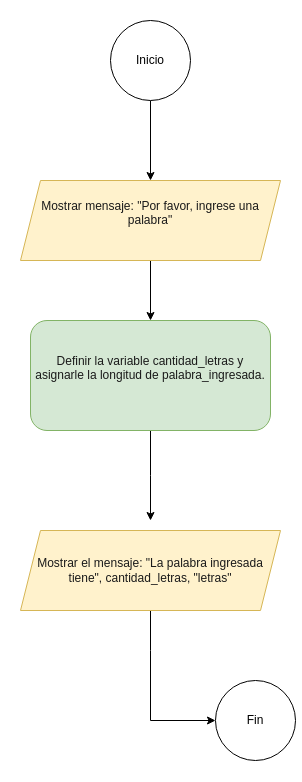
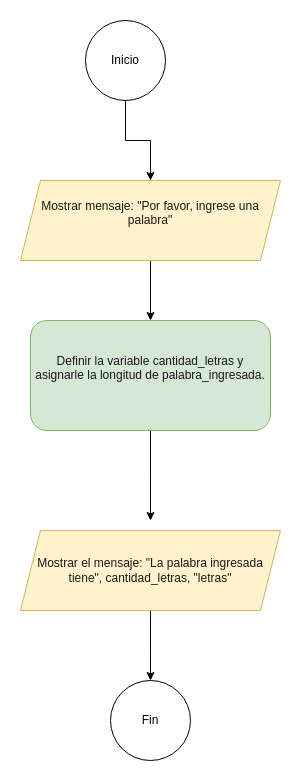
(151, 61) -> (126, 61)
(256, 721) -> (151, 721)
